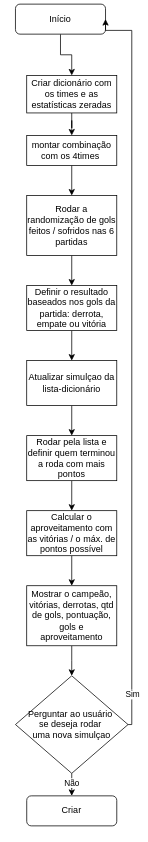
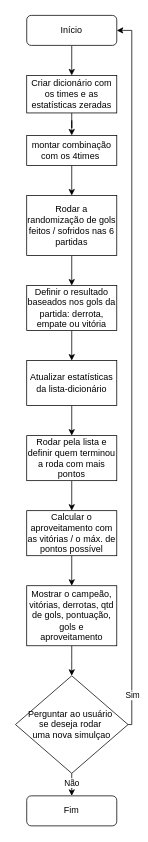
(60, 19) -> (72, 30)
(72, 383) -> (72, 383)
(72, 810) -> (72, 810)
